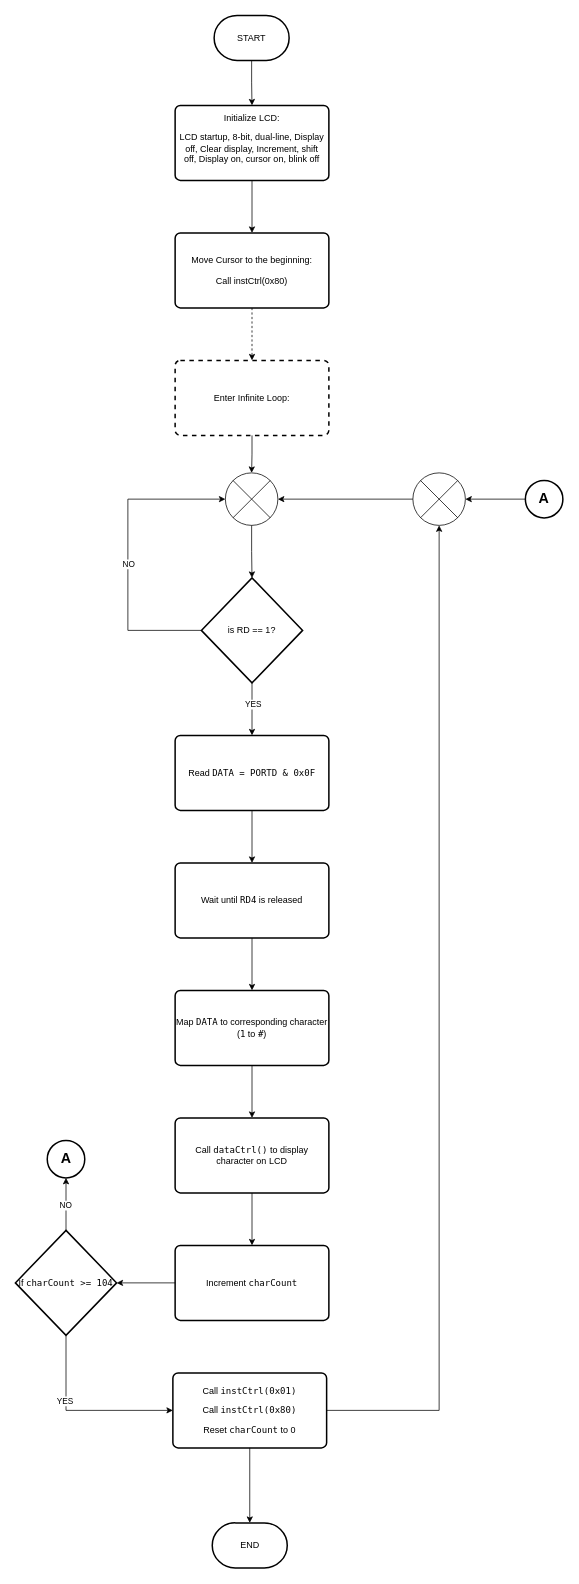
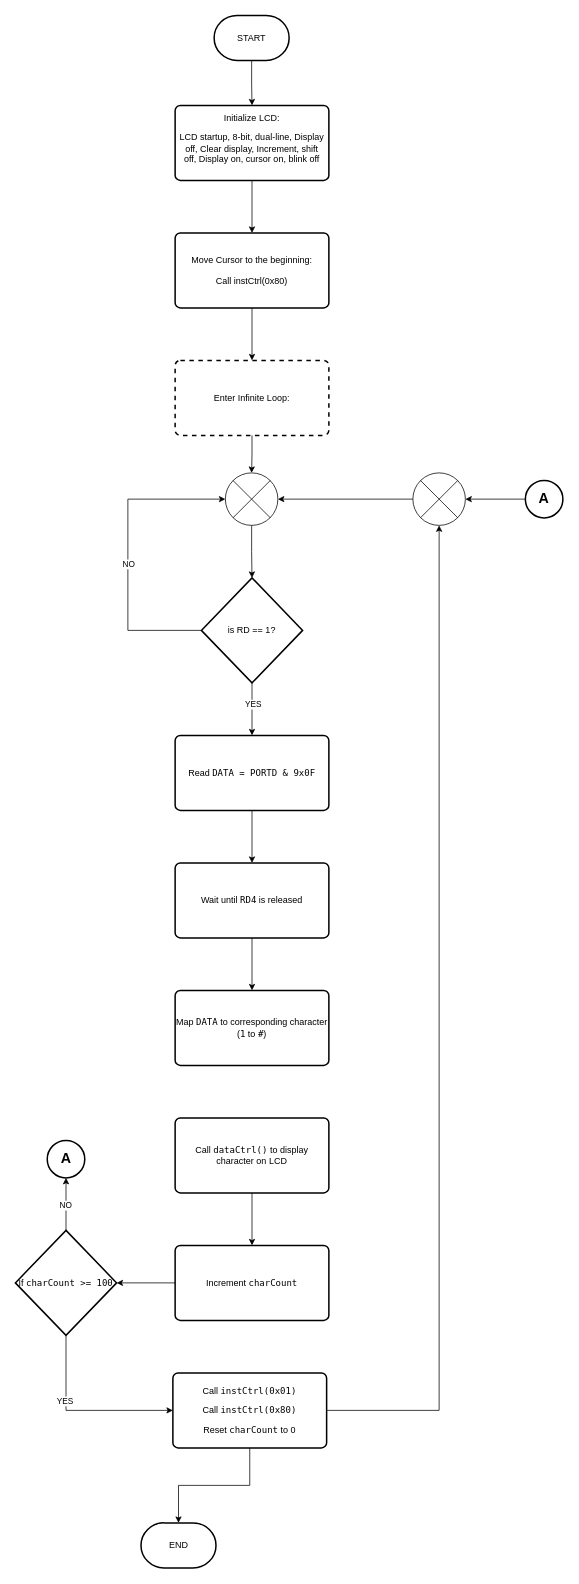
(252, 330) -> (252, 330)
(252, 773) -> (252, 773)
(252, 1111) -> none
(66, 1283) -> (66, 1283)
(250, 1545) -> (179, 1545)
